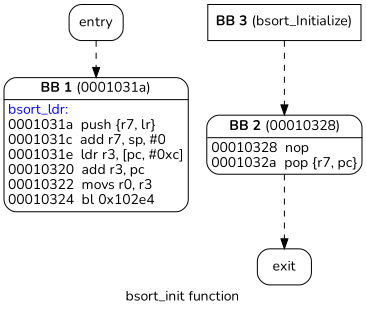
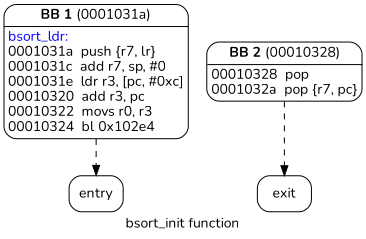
(284, 23) -> none
(96, 54) -> (96, 152)
(260, 148) -> (260, 75)
